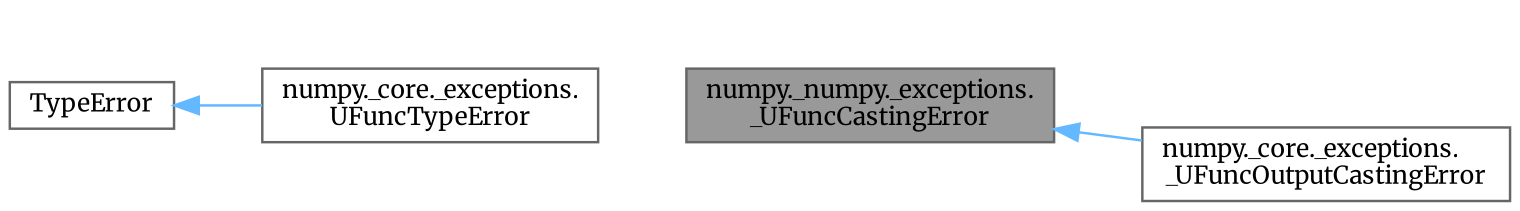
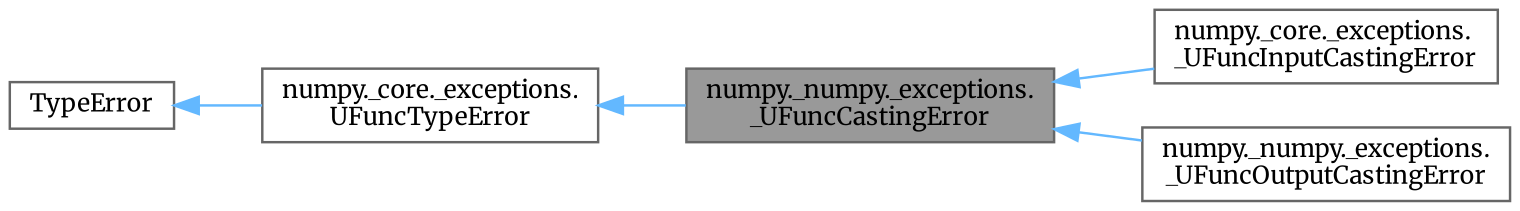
none -> (1326, 47)
none -> (655, 105)
(1326, 164) -> (1326, 164)
